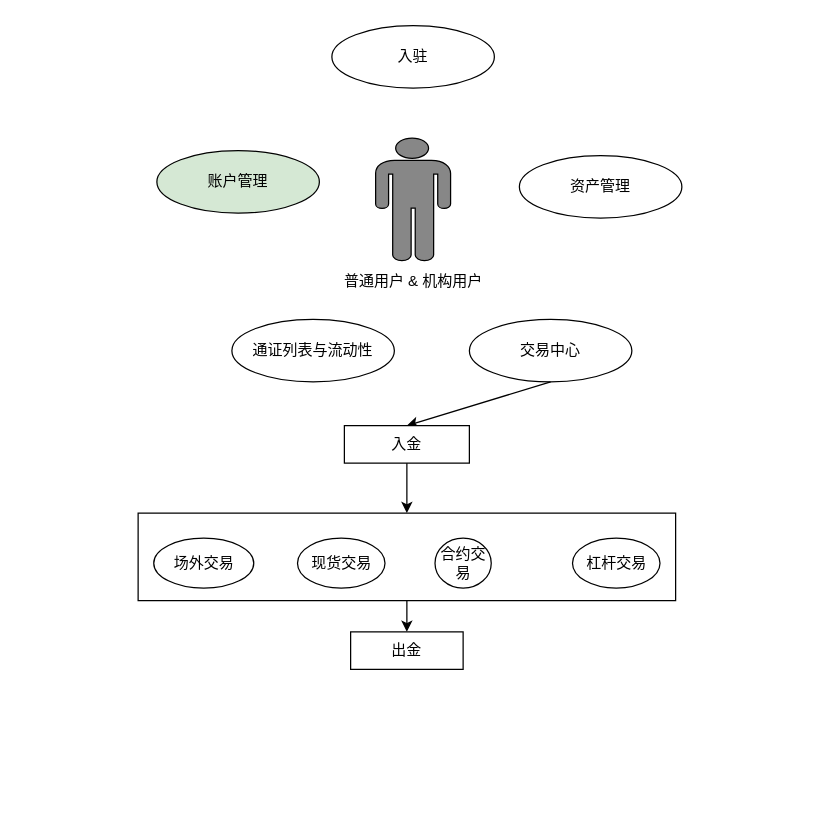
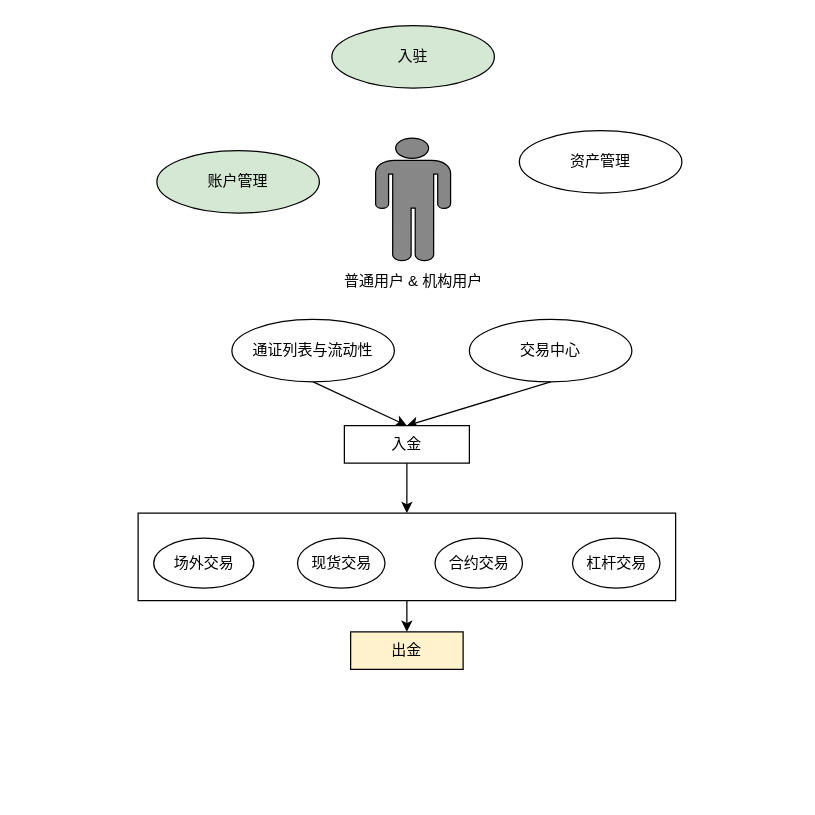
(413, 57) -> (413, 57)
(601, 187) -> (601, 162)
none -> (356, 402)
(463, 563) -> (479, 563)
(407, 651) -> (407, 651)
